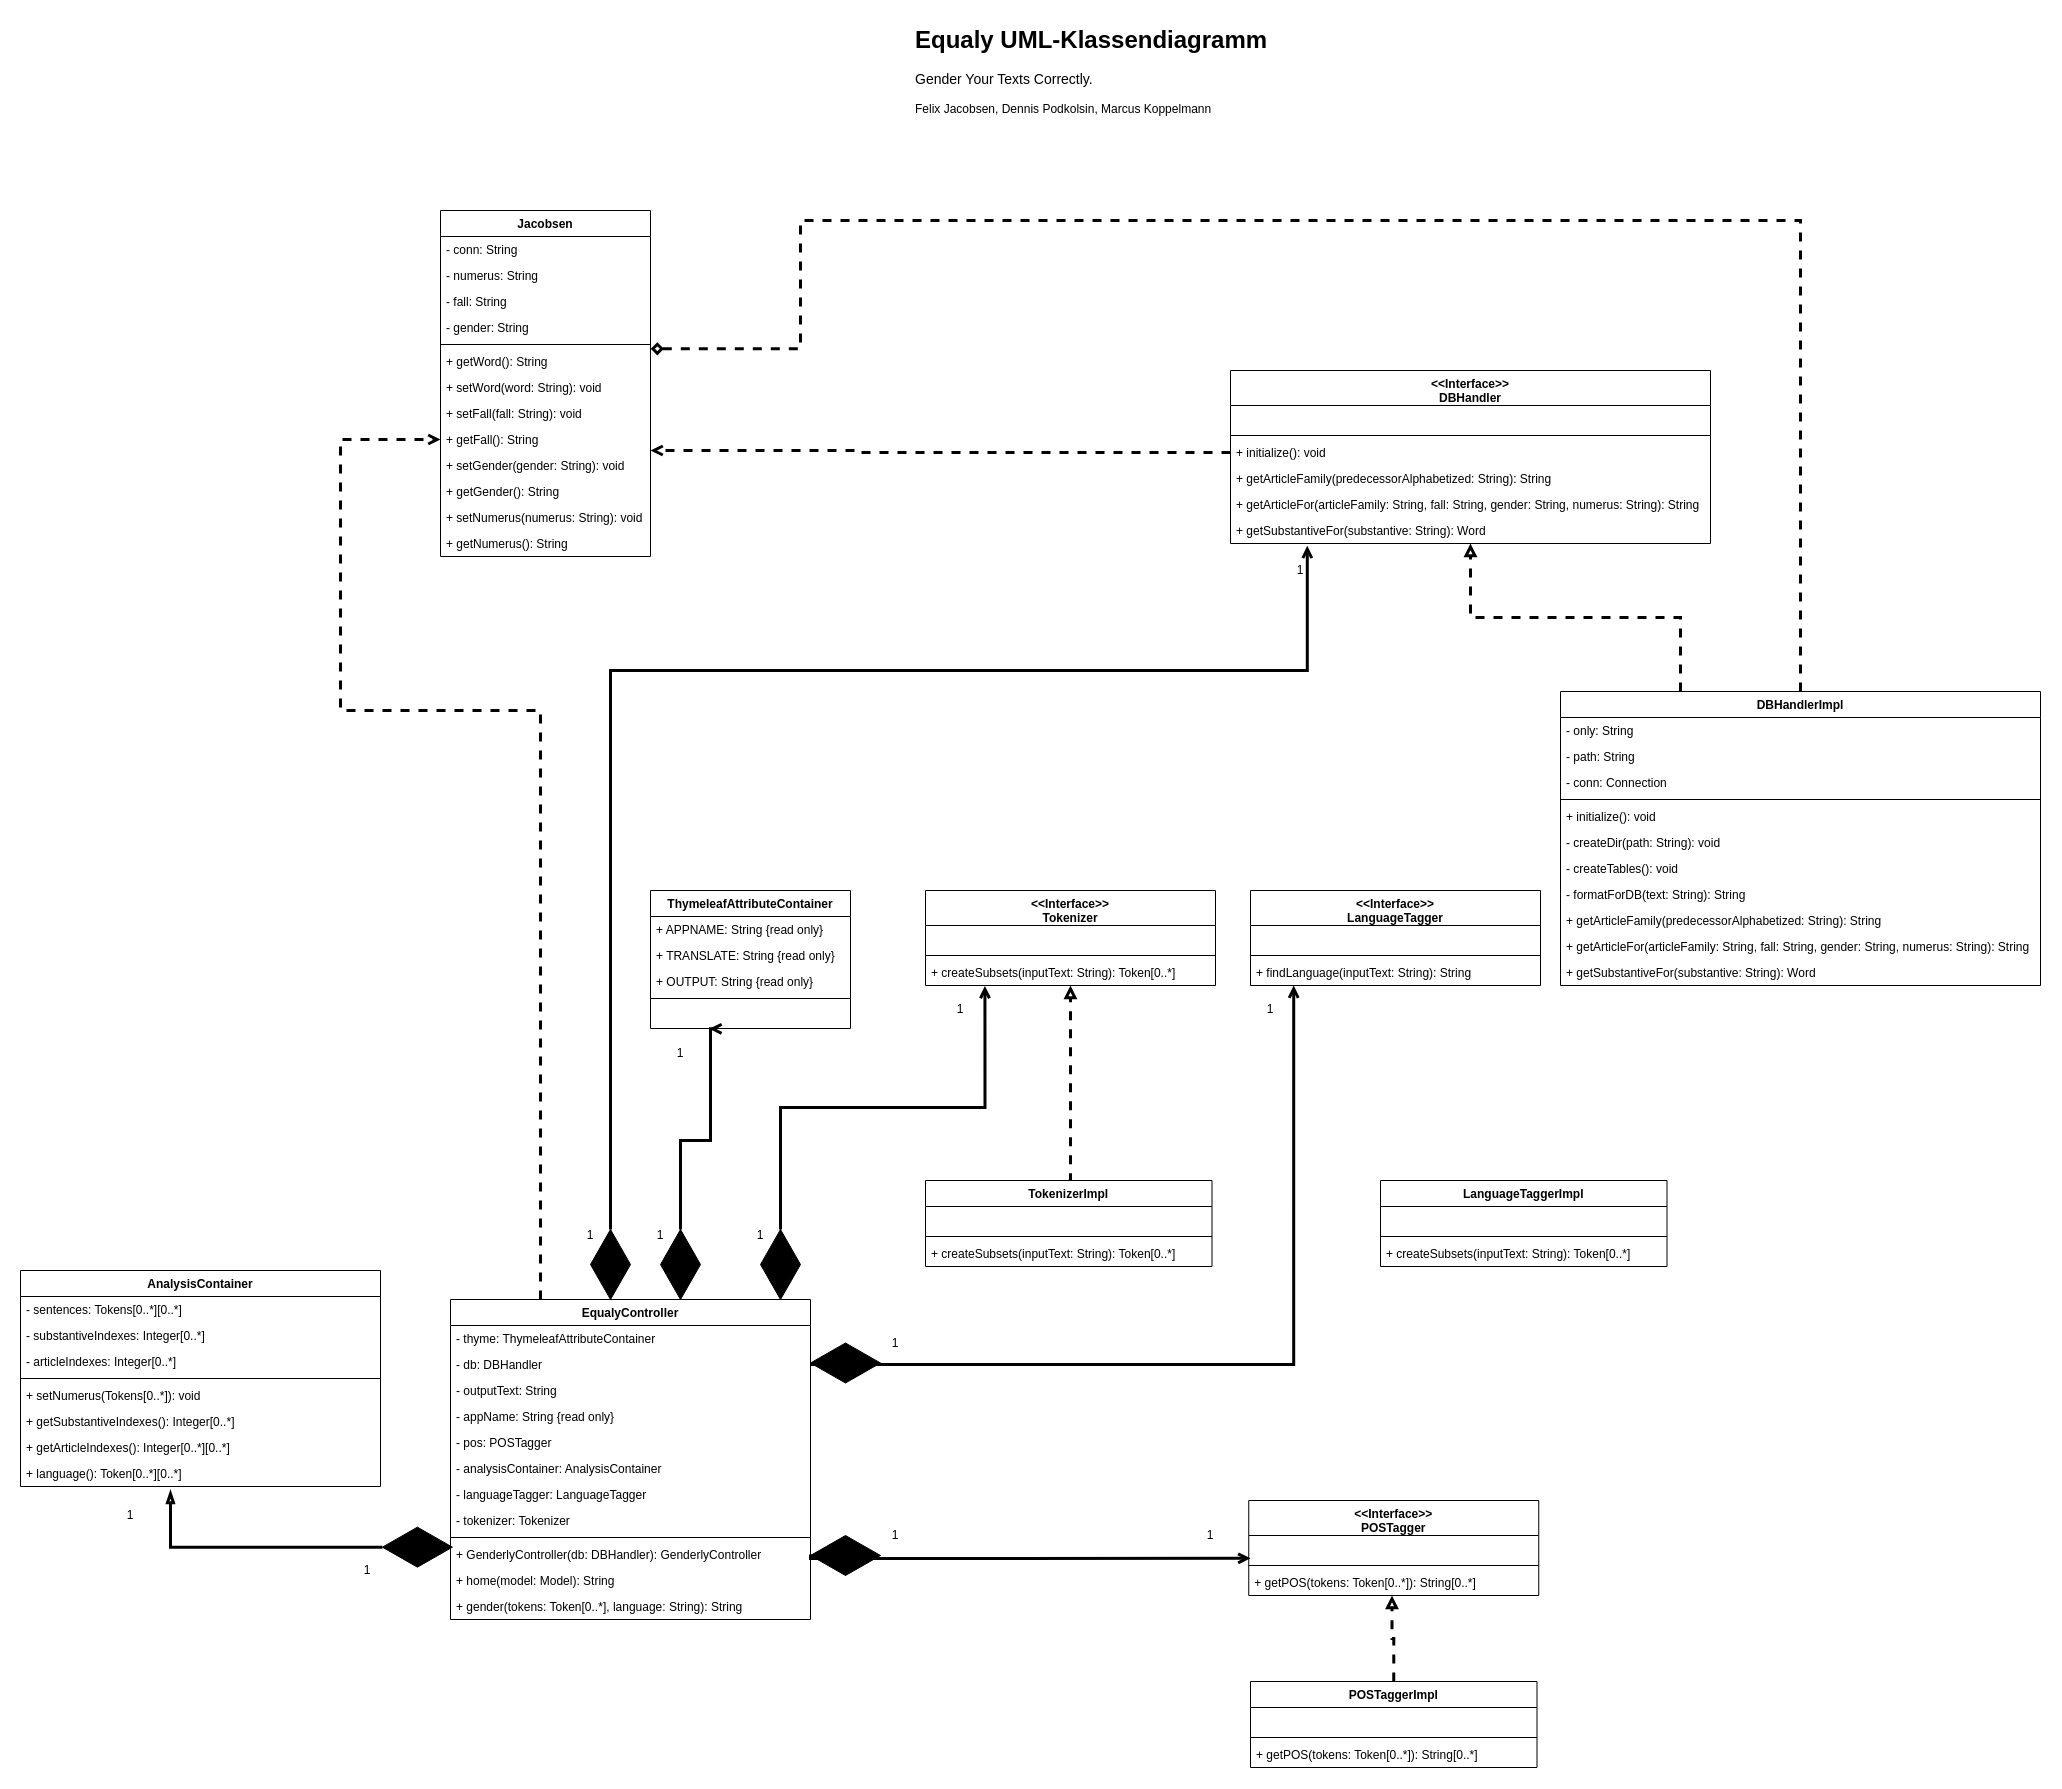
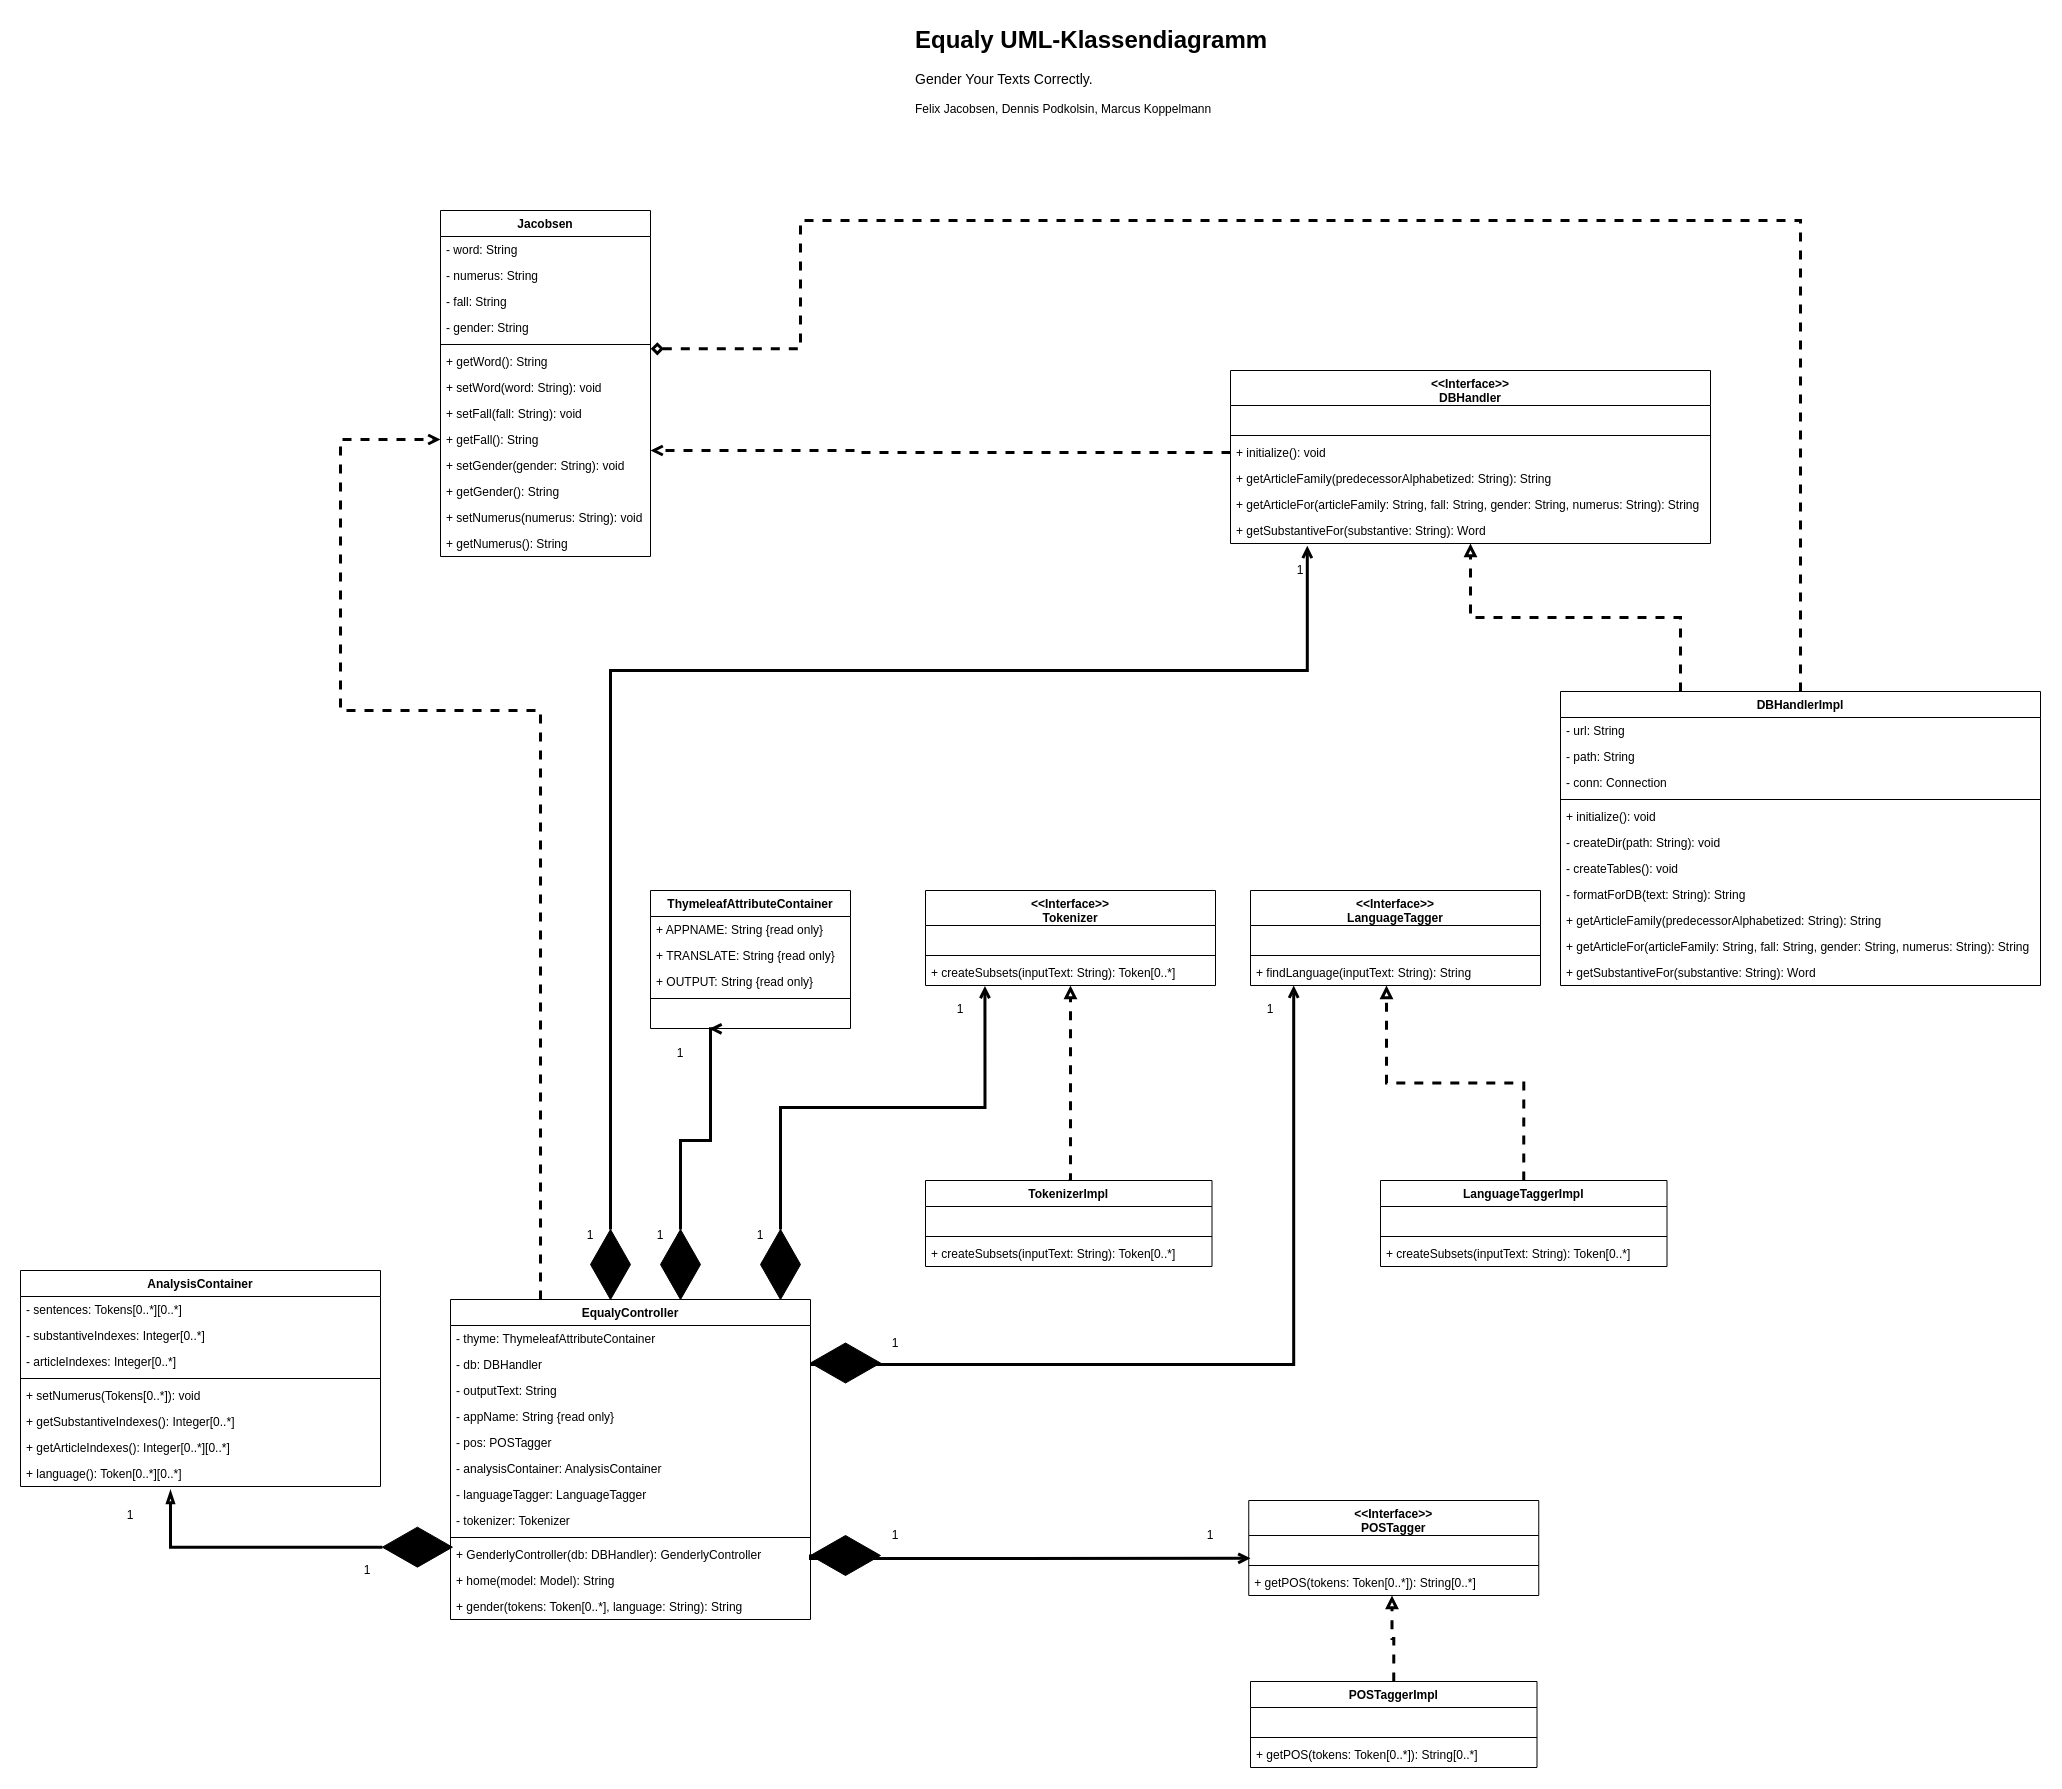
(487, 250) -> (487, 250)
(1605, 731) -> (1602, 731)
none -> (1460, 1083)
